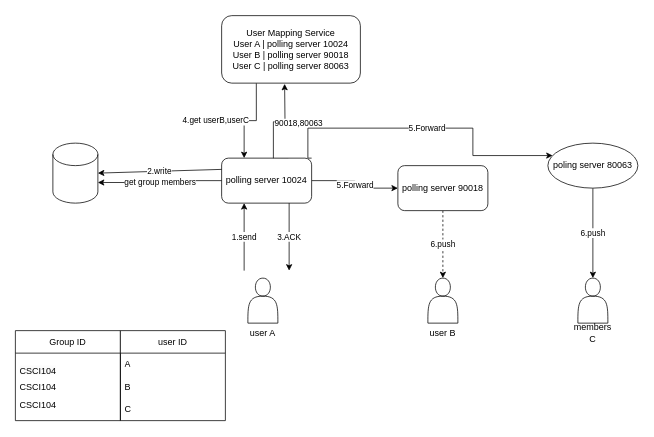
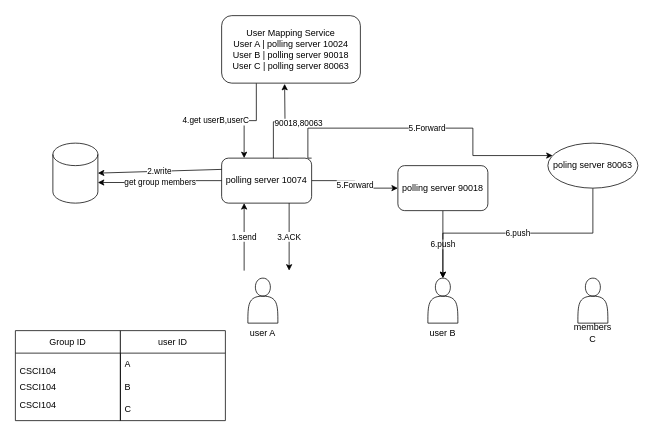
(267, 180) -> (267, 180)
(443, 220) -> (443, 220)
(593, 233) -> (522, 233)
